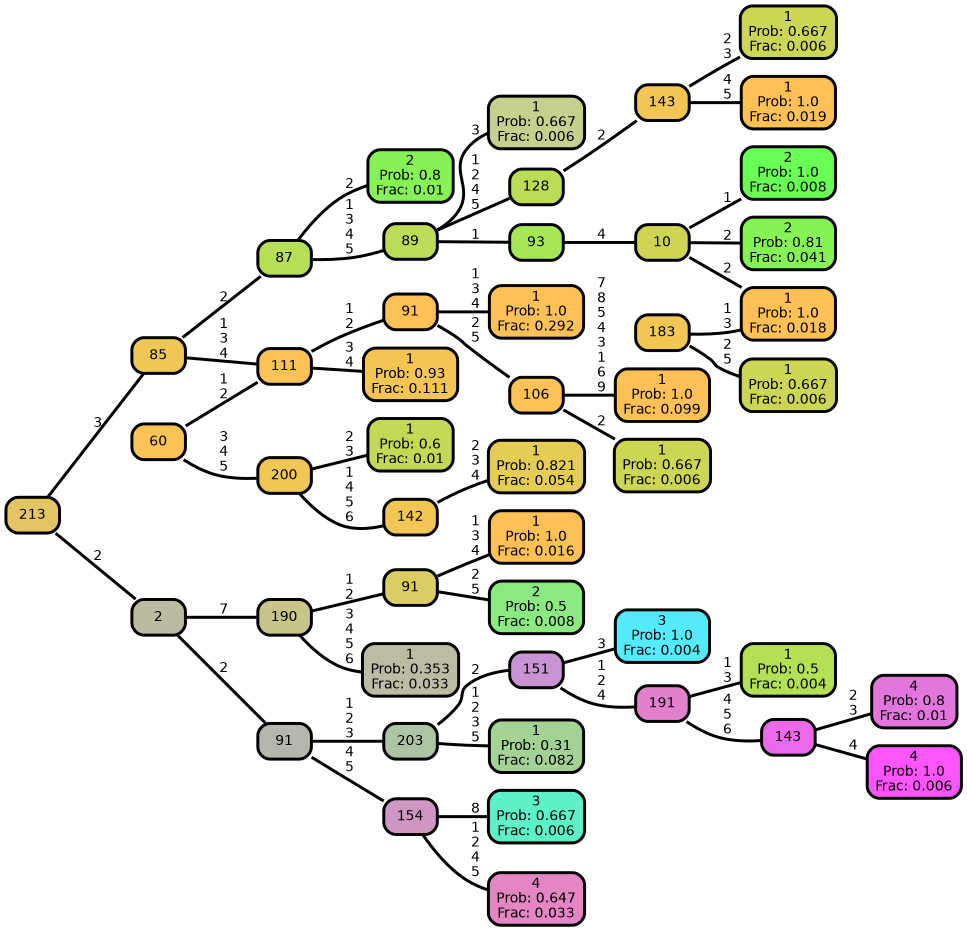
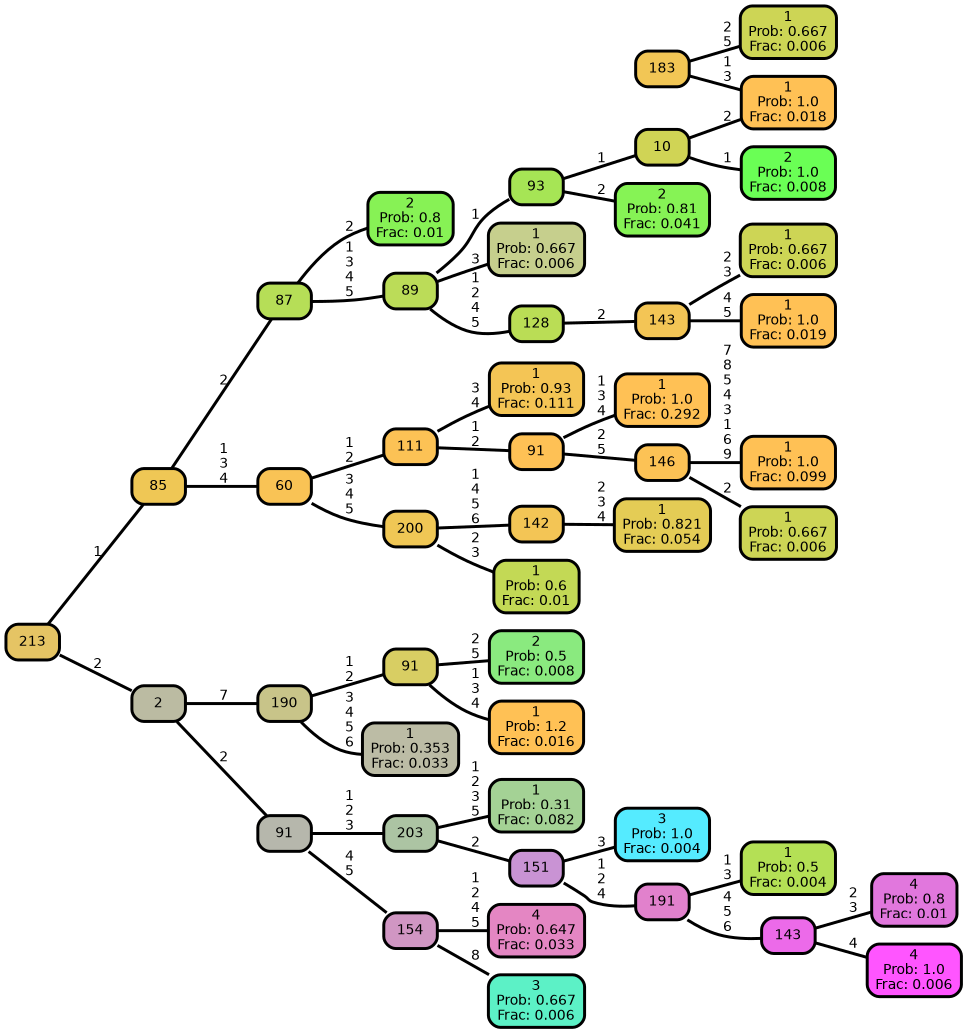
(599, 235) -> (599, 159)
(715, 243) -> (589, 196)
(222, 361) -> (222, 486)
(536, 395) -> (662, 463)
(96, 423) -> (96, 552)
(536, 537) -> (536, 727)
